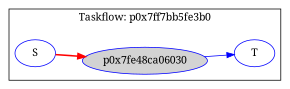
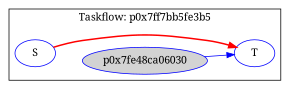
(145, 18) -> (145, 18)
(67, 55) -> (141, 35)
